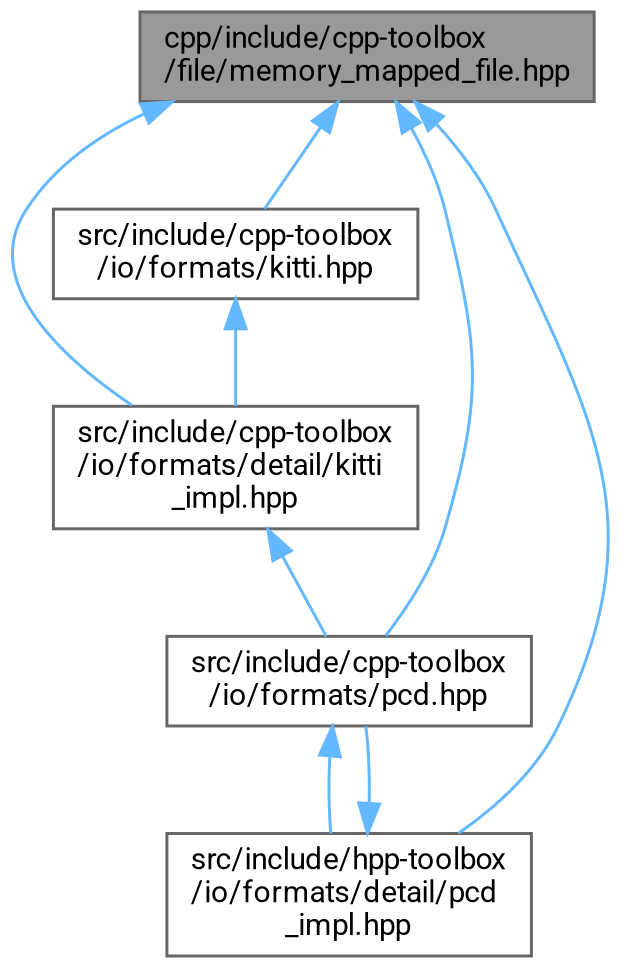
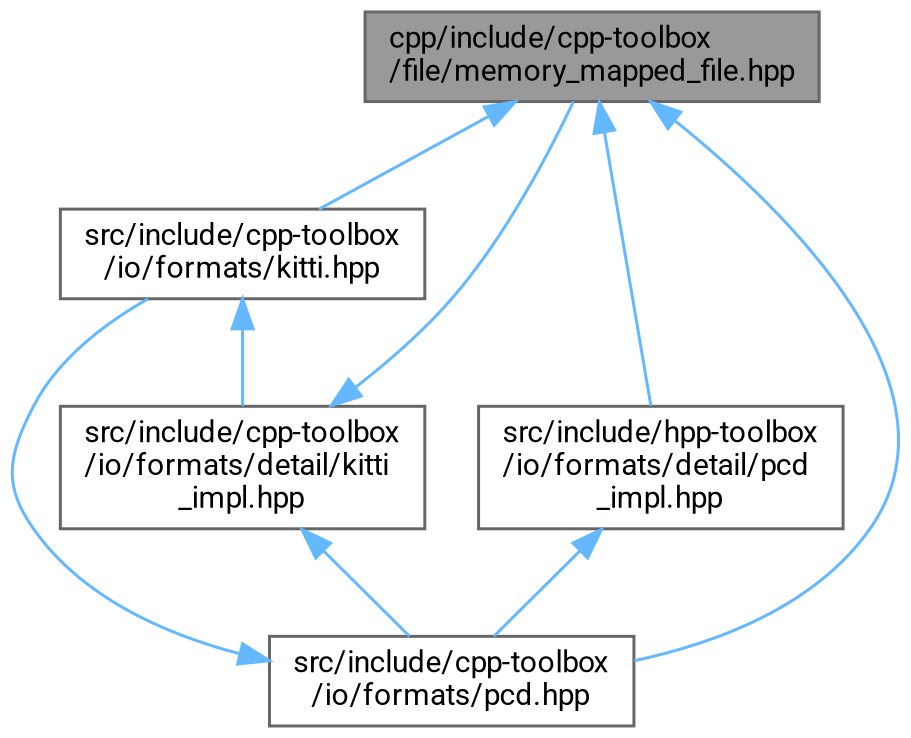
(14, 253) -> (483, 259)
(329, 795) -> (22, 510)
